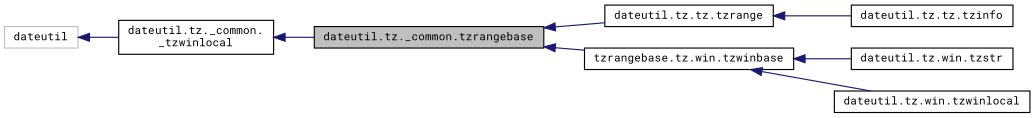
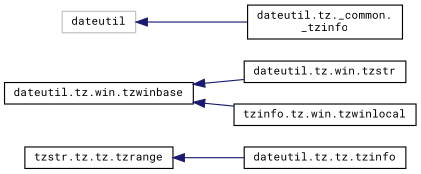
(689, 16) -> (99, 158)
(196, 37) -> (325, 22)
(429, 37) -> none
(689, 59) -> (99, 93)
(932, 102) -> (325, 115)
